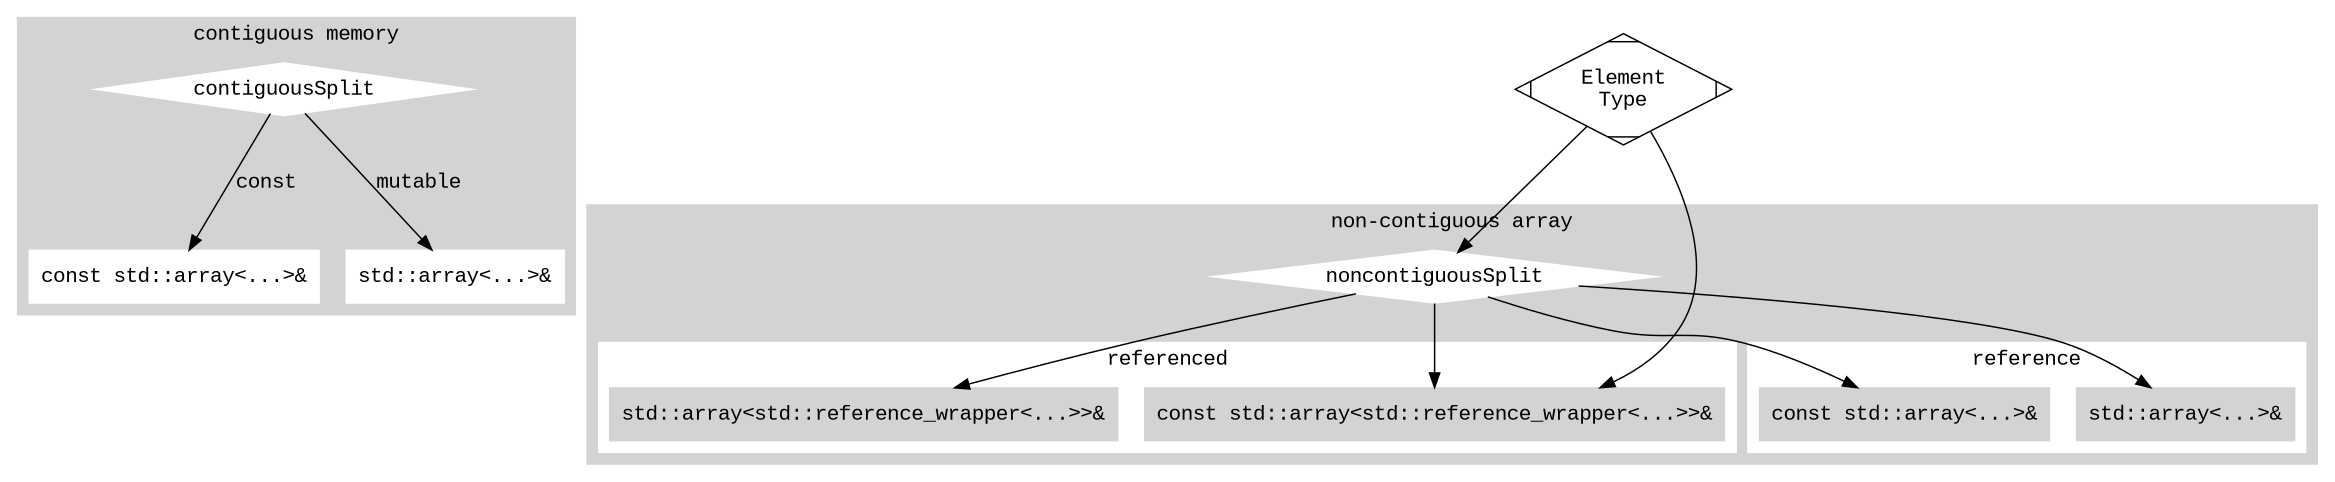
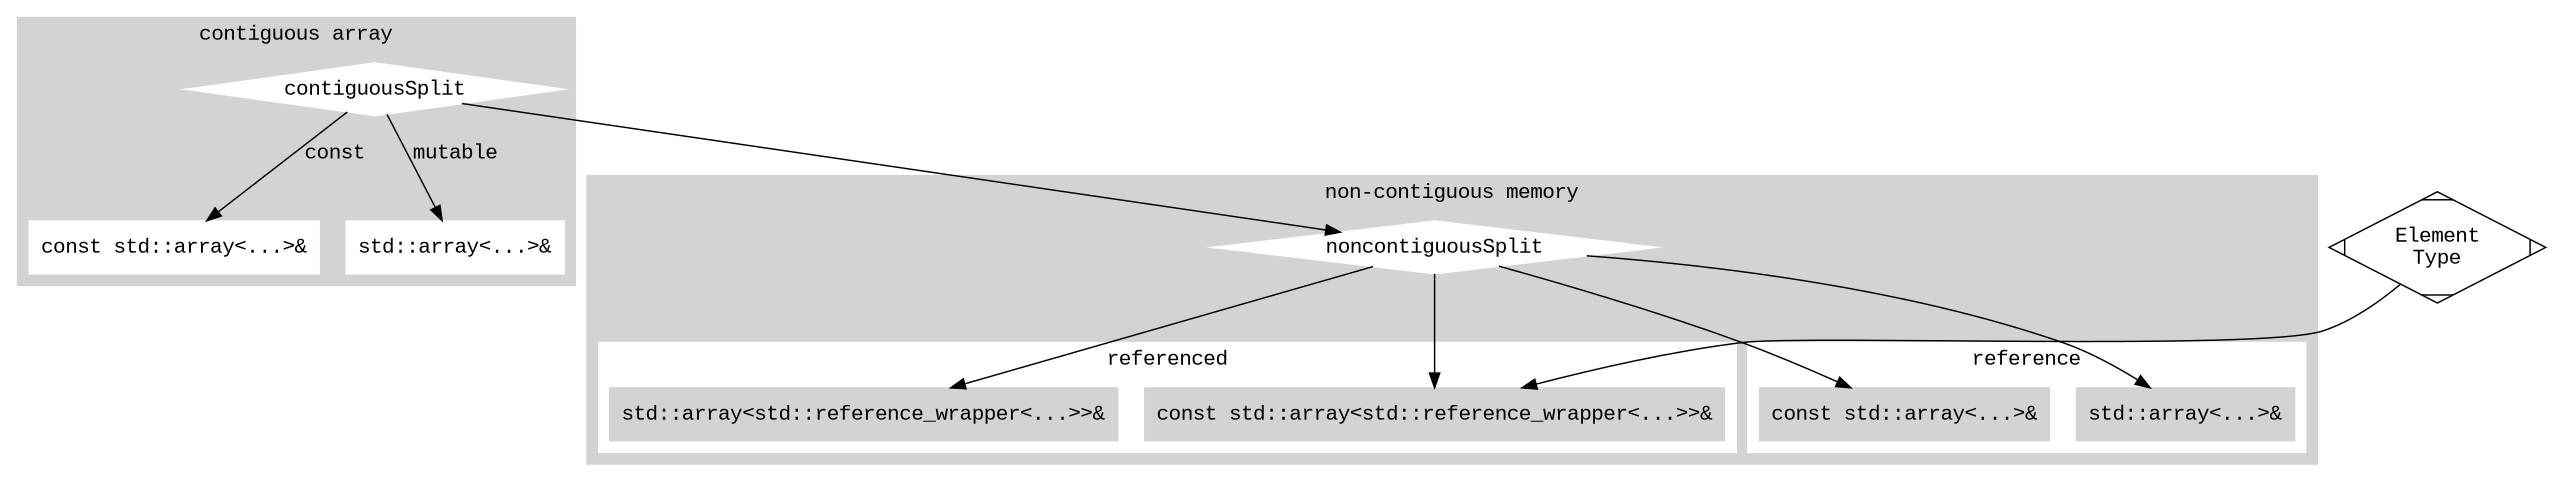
(296, 34) -> (296, 34)
(1528, 184) -> (894, 167)
(1452, 222) -> (1452, 193)
